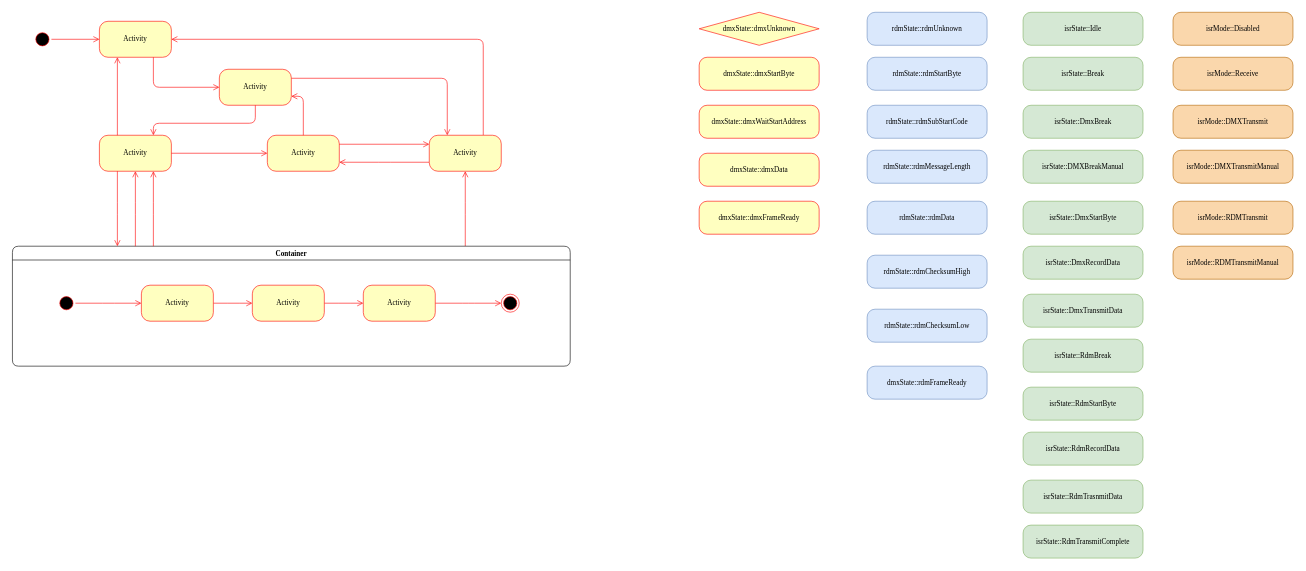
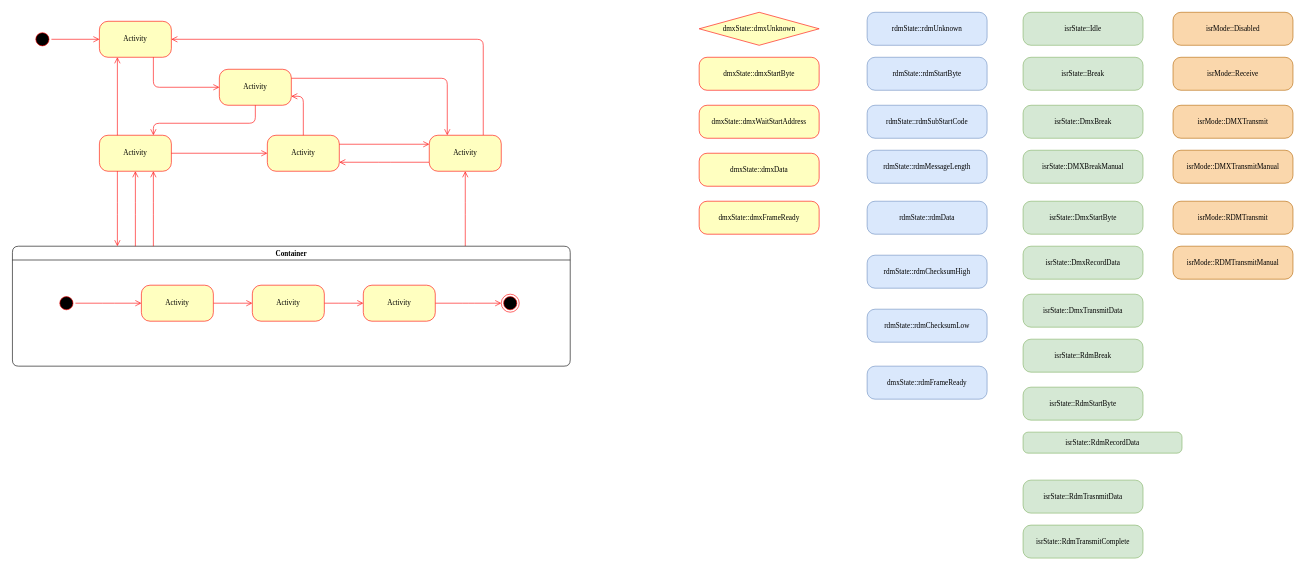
(1083, 449) -> (1103, 443)
